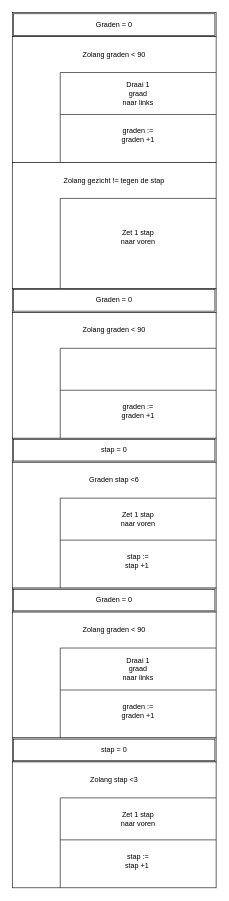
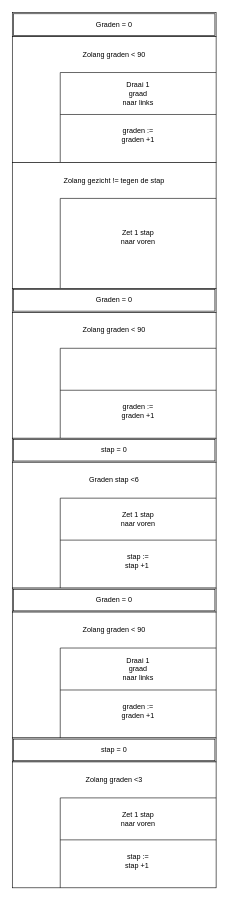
(114, 780) -> (114, 780)
